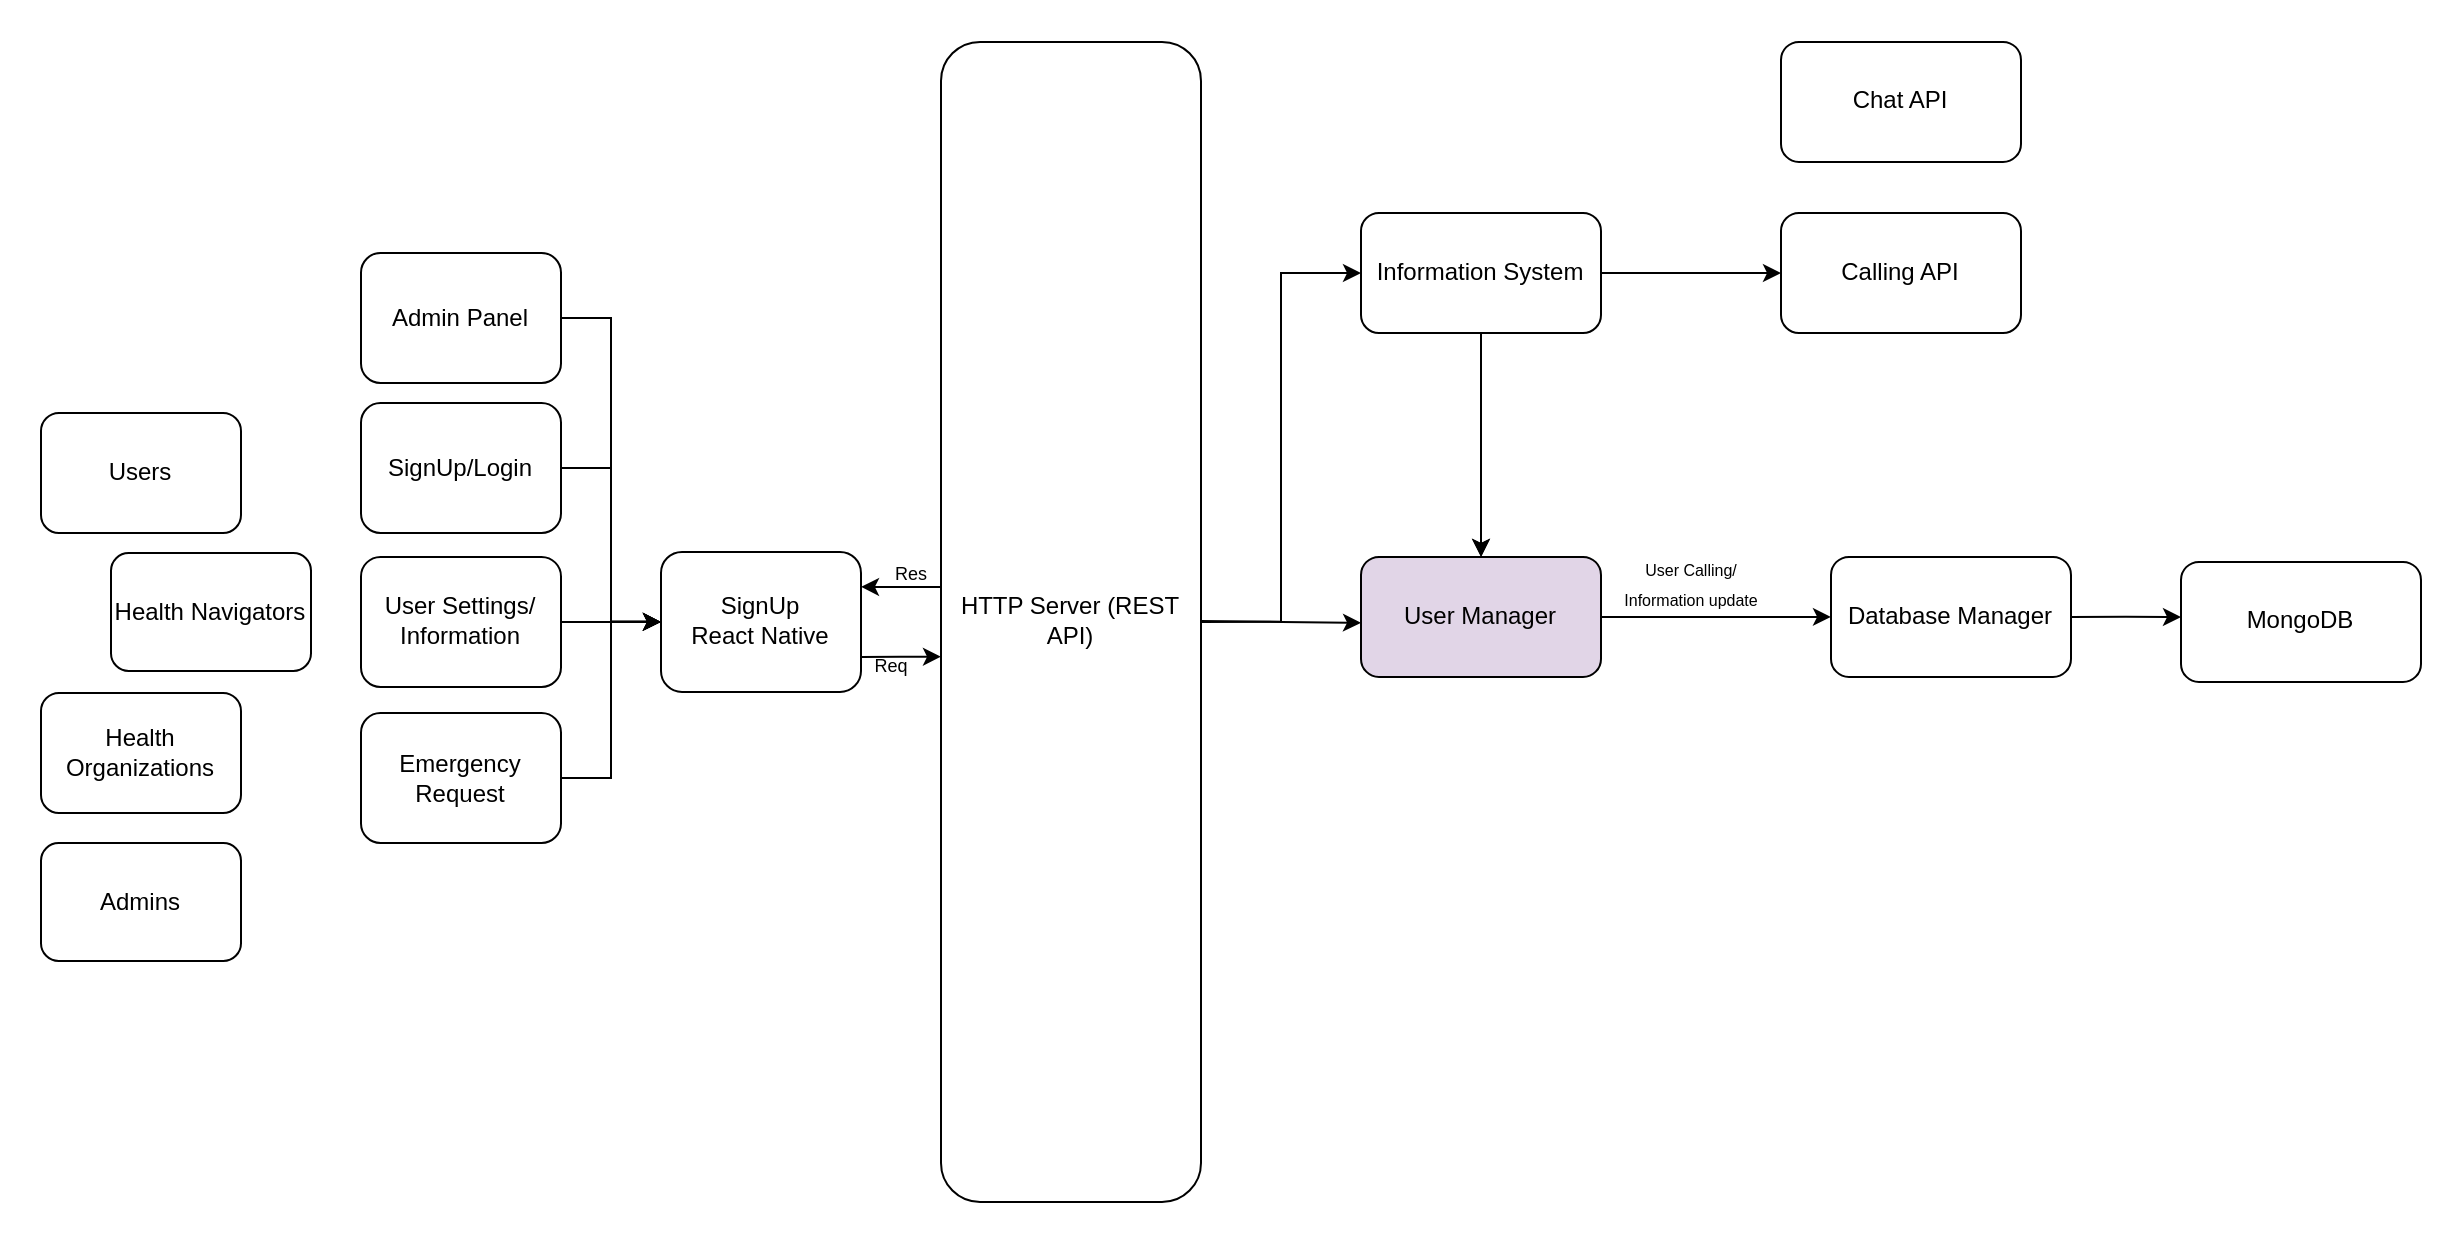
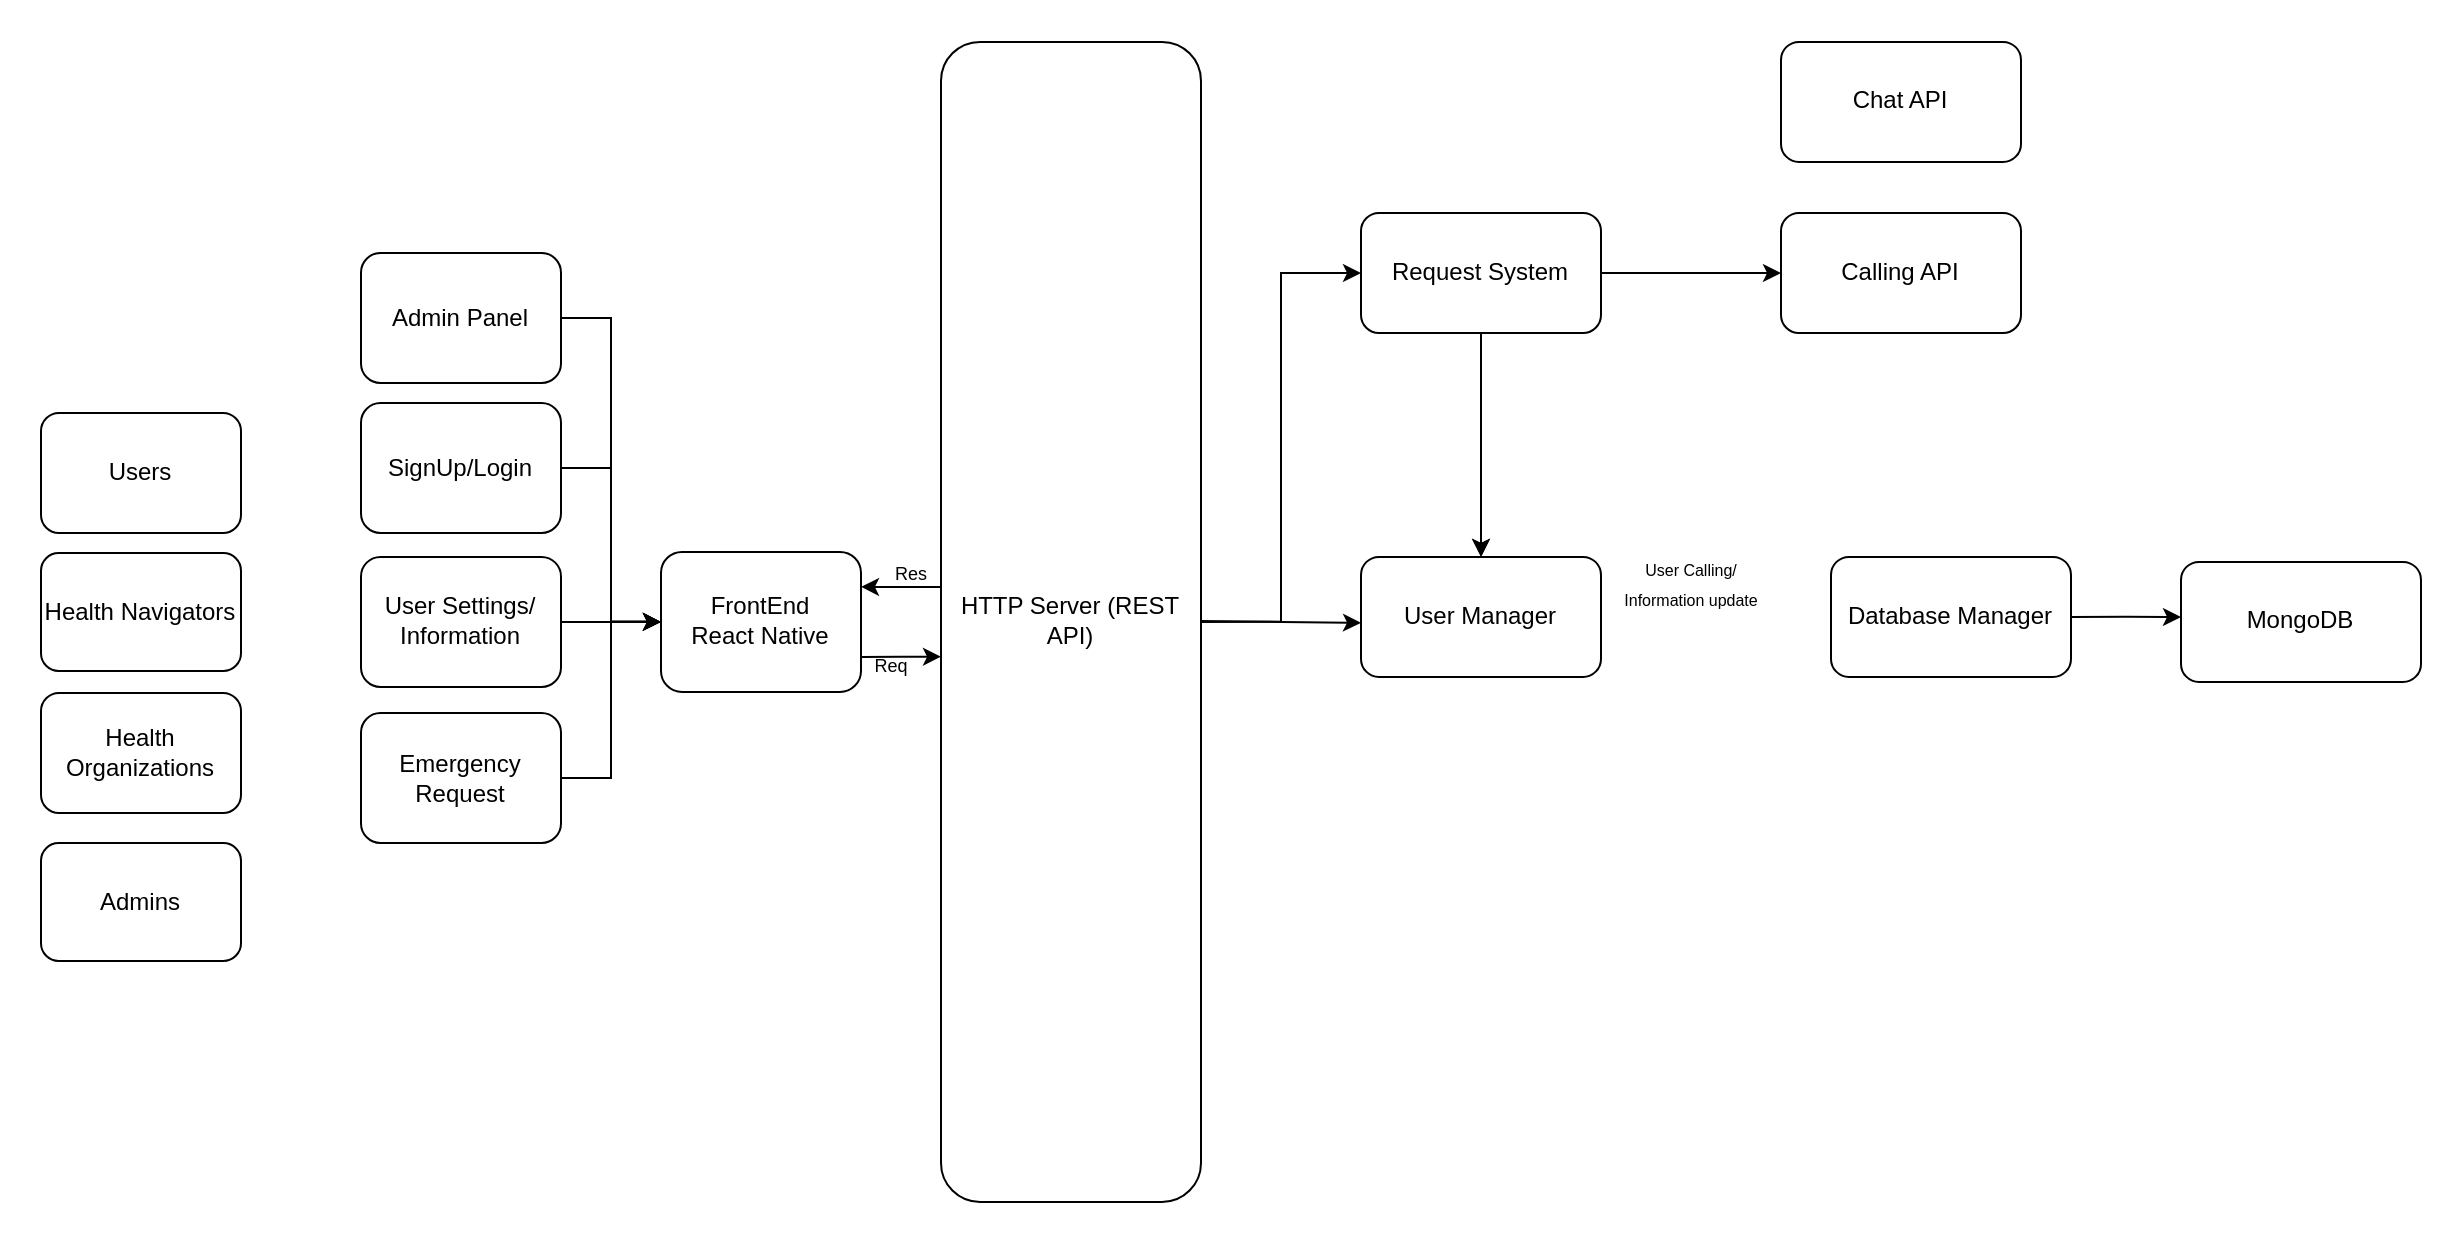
(1481, 273) -> (1481, 273)
(211, 612) -> (141, 612)
(1481, 617) -> (1481, 617)
(1709, 617) -> none
(761, 621) -> (761, 621)
